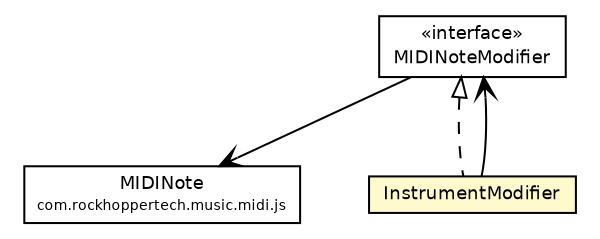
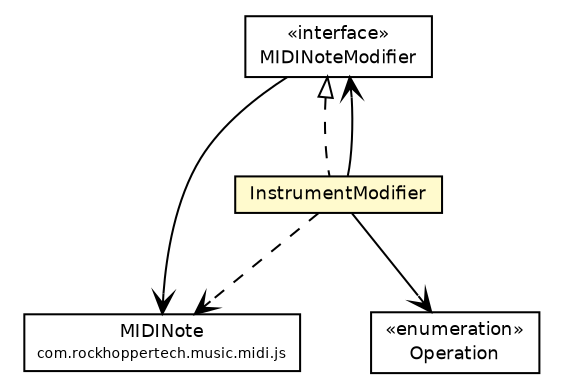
none -> (265, 257)
none -> (454, 343)
